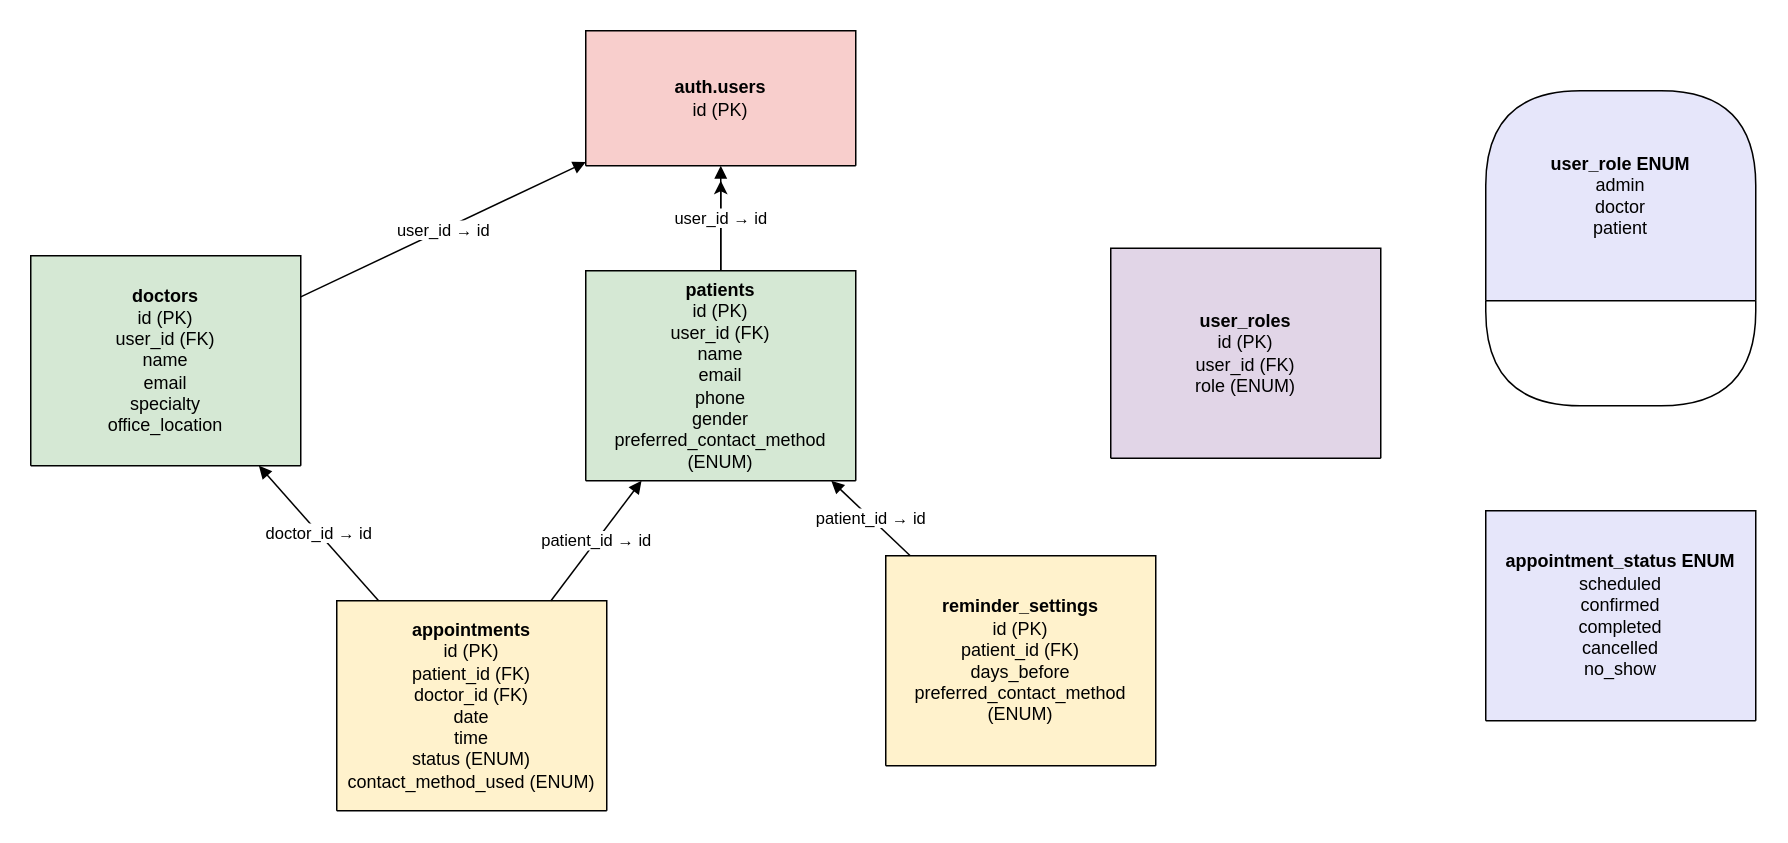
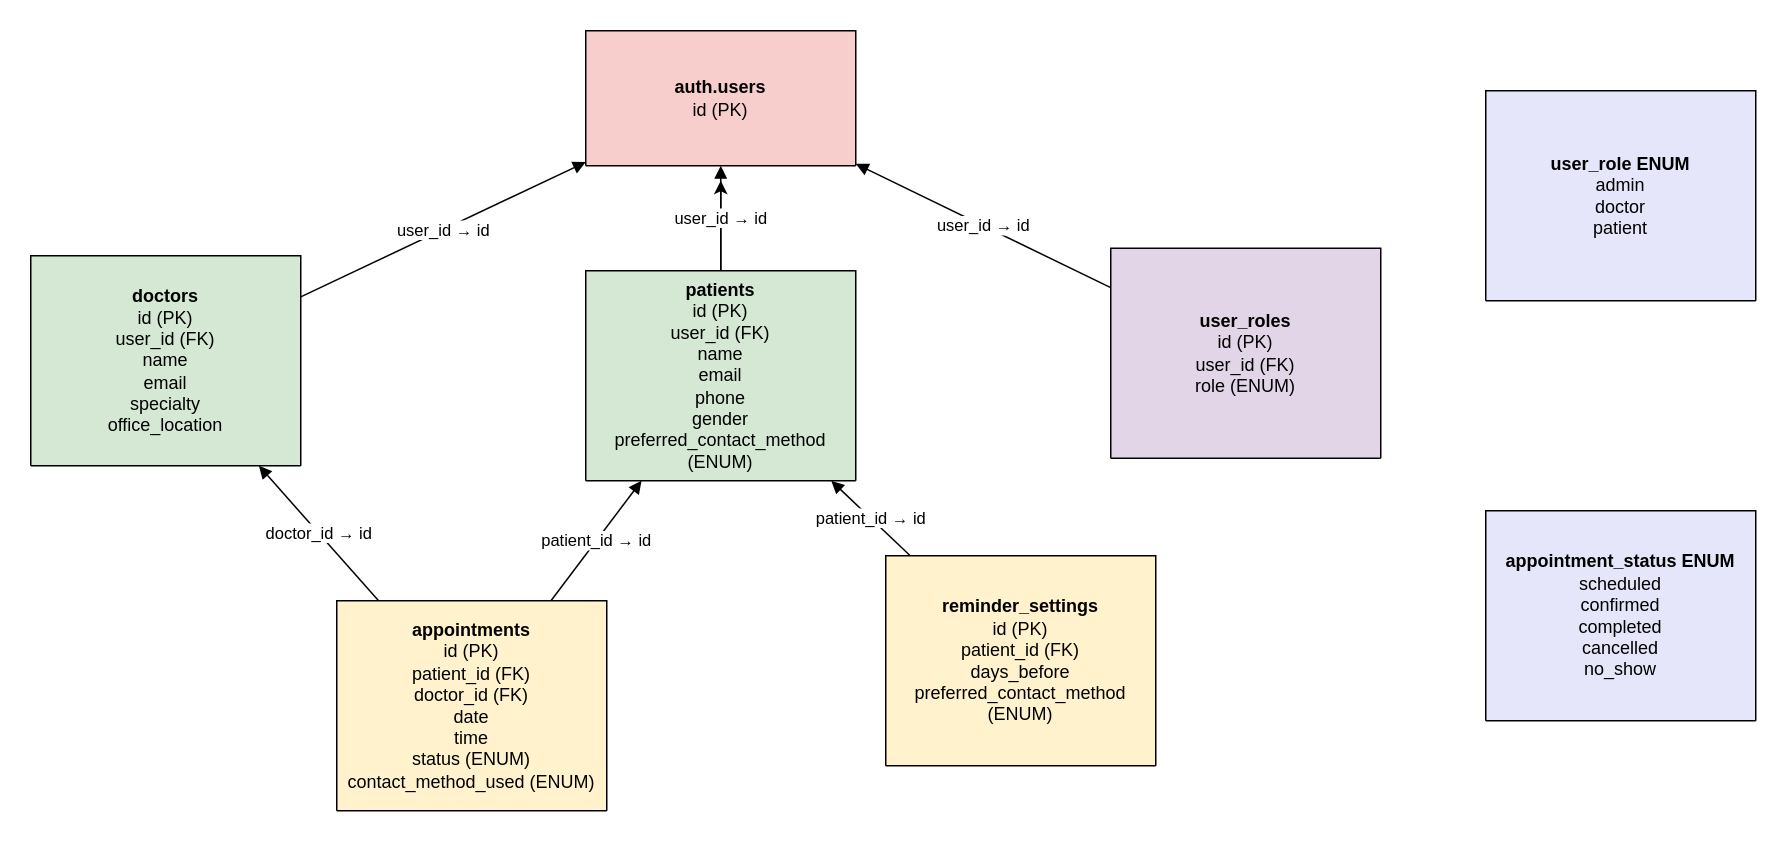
(1621, 248) -> (1621, 196)
none -> (1057, 261)
